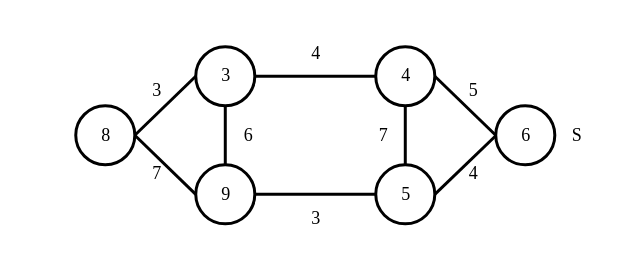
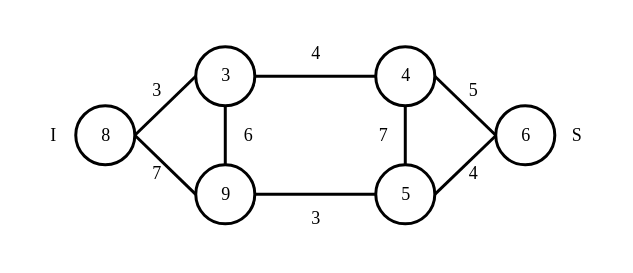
none -> (53, 135)
